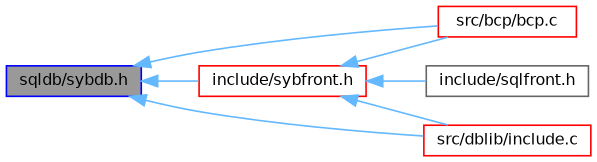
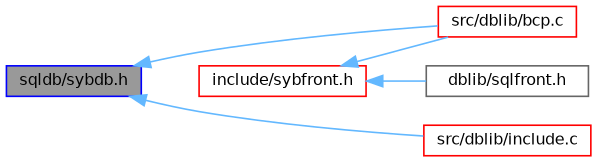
(507, 22) -> (507, 22)
(178, 81) -> none
(507, 81) -> (507, 81)
(402, 113) -> none
